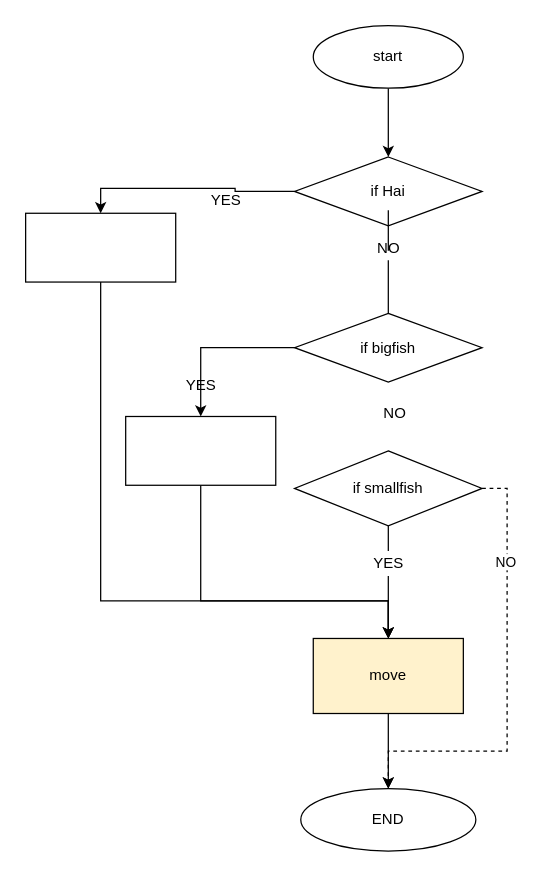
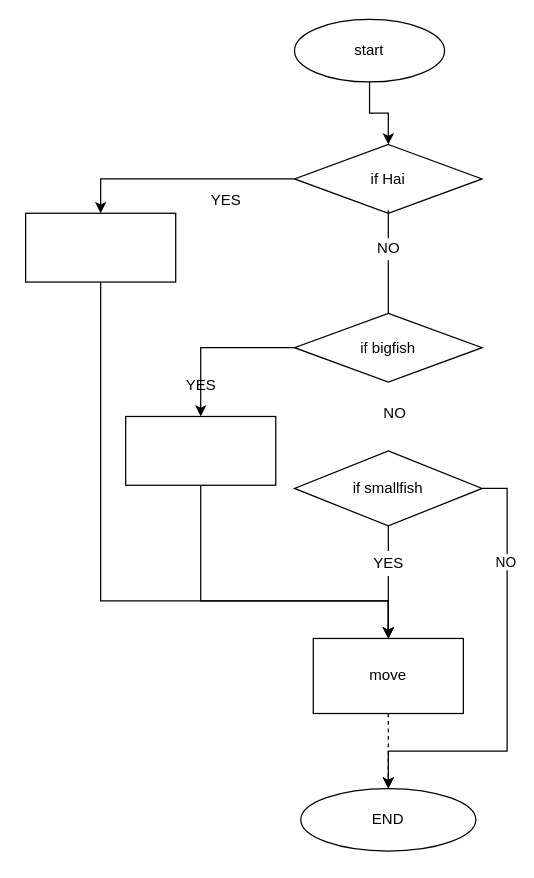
(388, 57) -> (369, 51)
(388, 191) -> (388, 179)
(388, 676) -> (388, 676)
(507, 718) -> (507, 718)
(388, 731) -> (388, 731)
